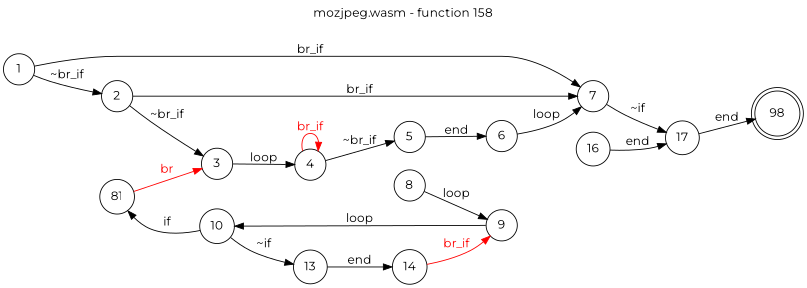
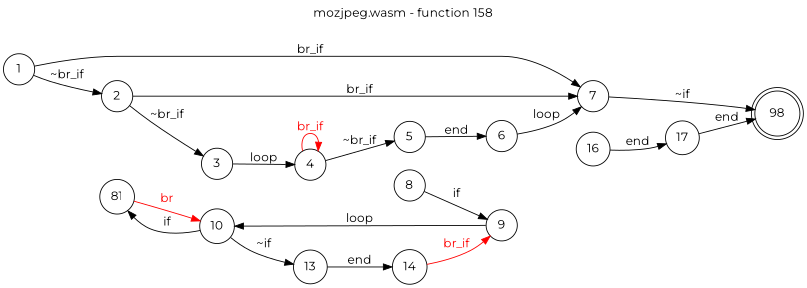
(632, 118) -> (678, 102)
(164, 181) -> (163, 210)
(457, 194) -> (457, 194)
